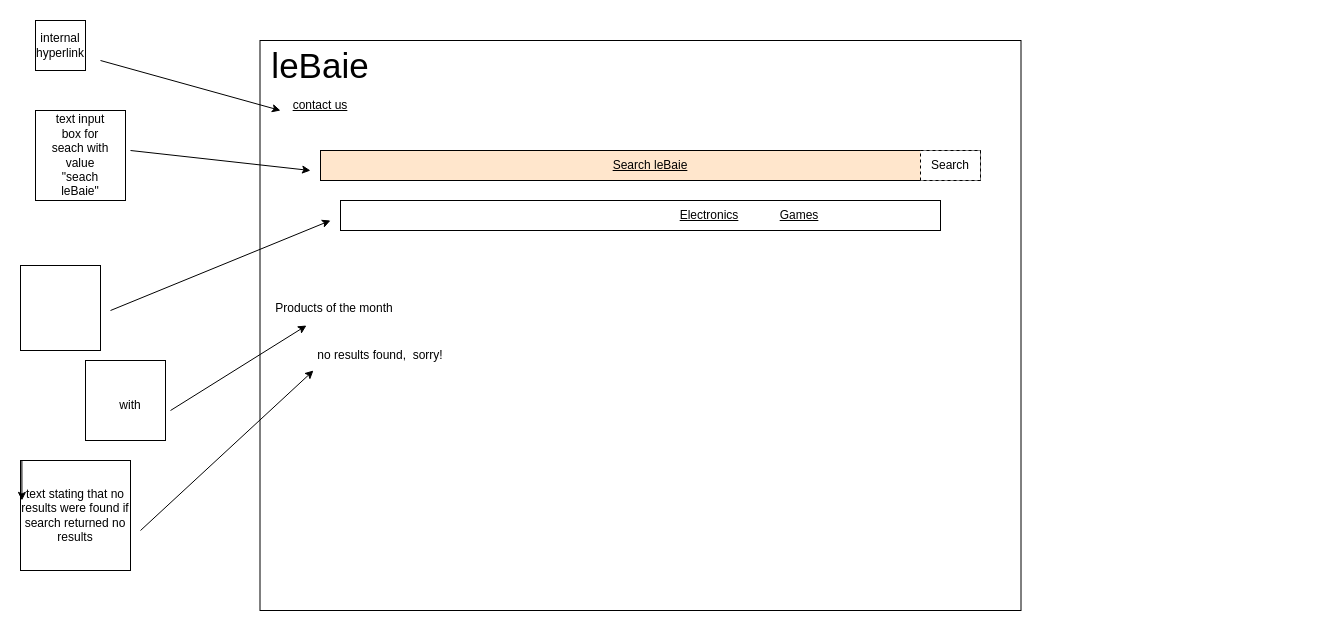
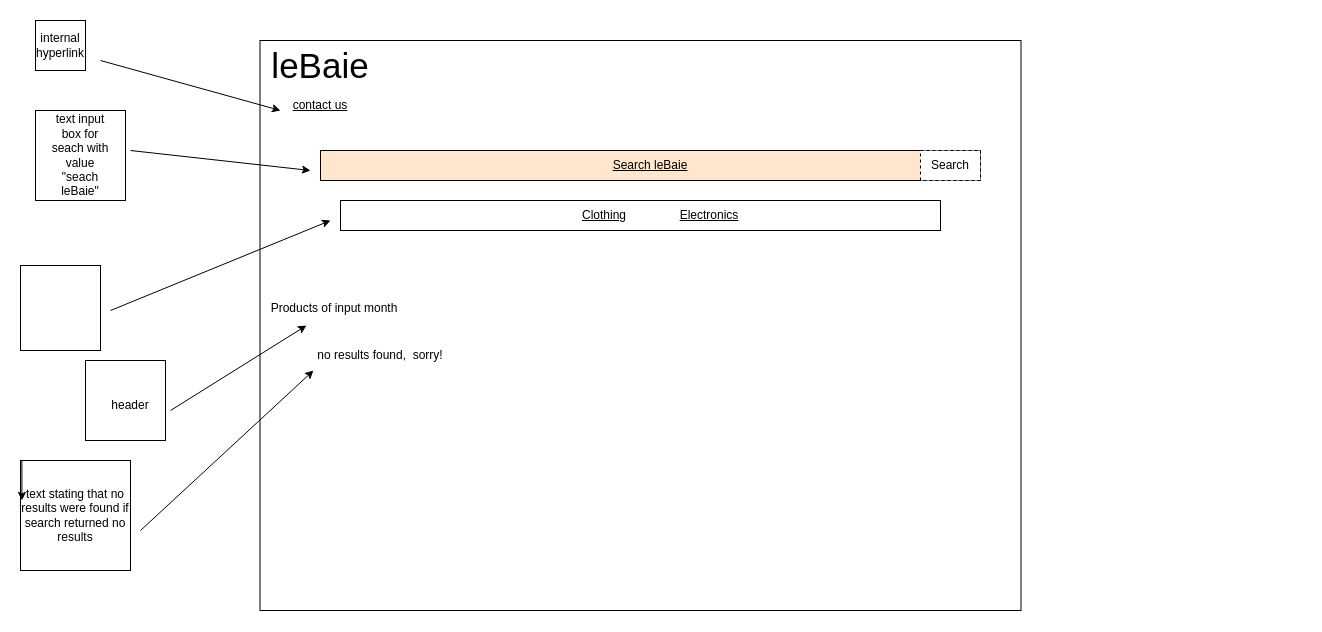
none -> (605, 216)
(800, 216) -> none
(335, 309) -> (335, 309)
(131, 406) -> (131, 406)
